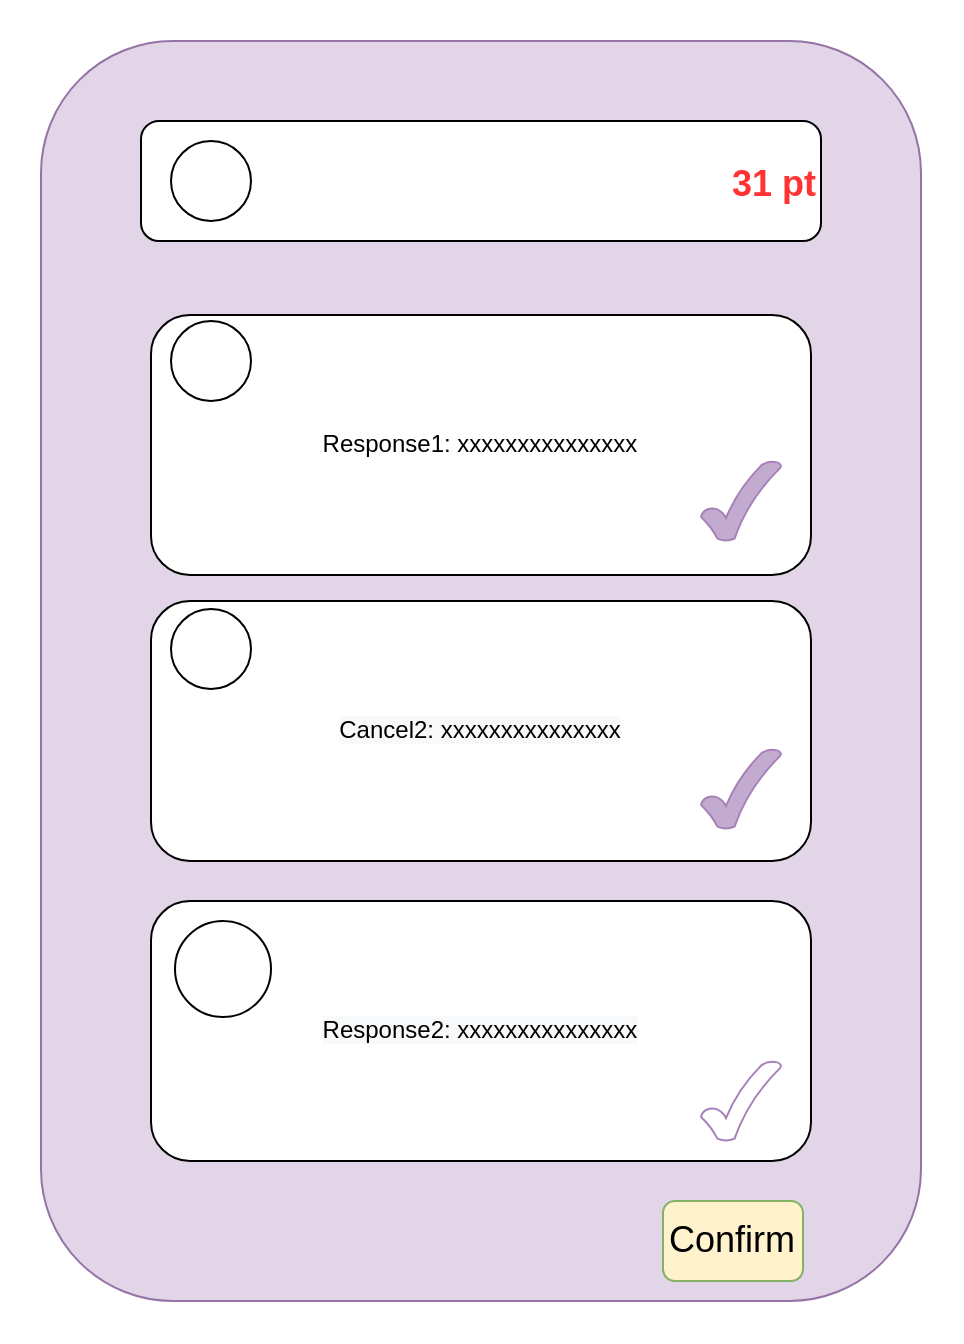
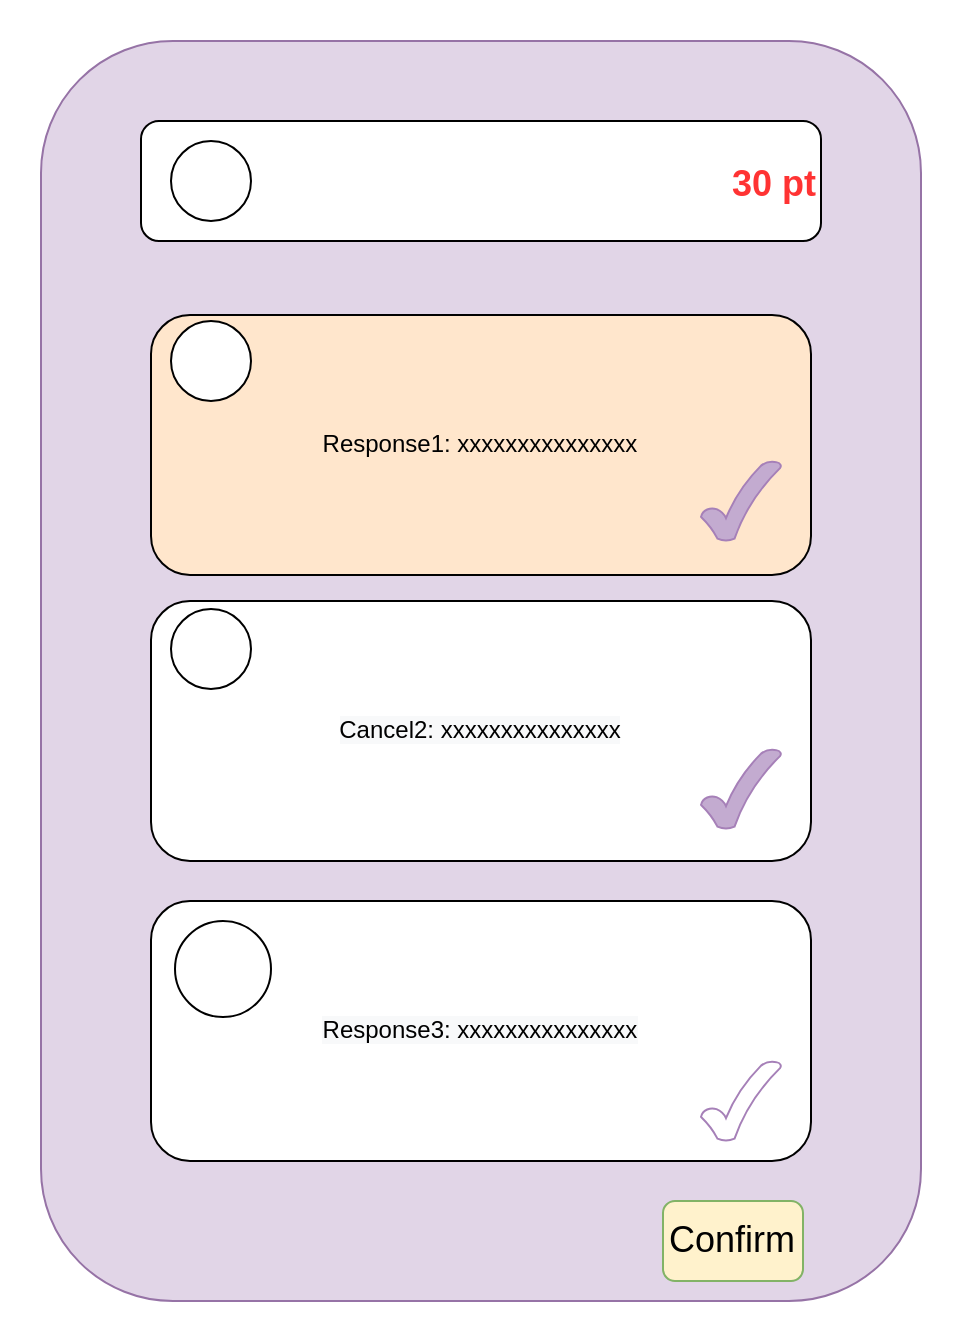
(787, 181) -> (787, 181)
(481, 445) -> (481, 445)
(481, 1031) -> (481, 1031)
